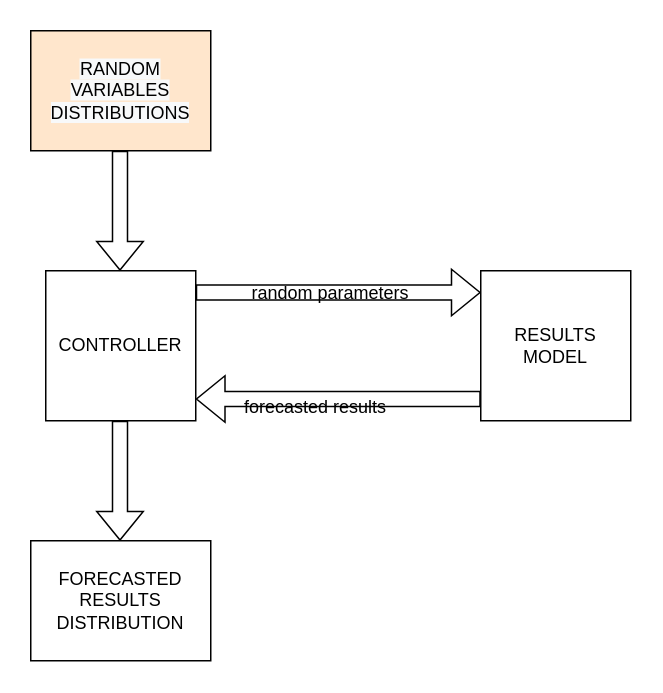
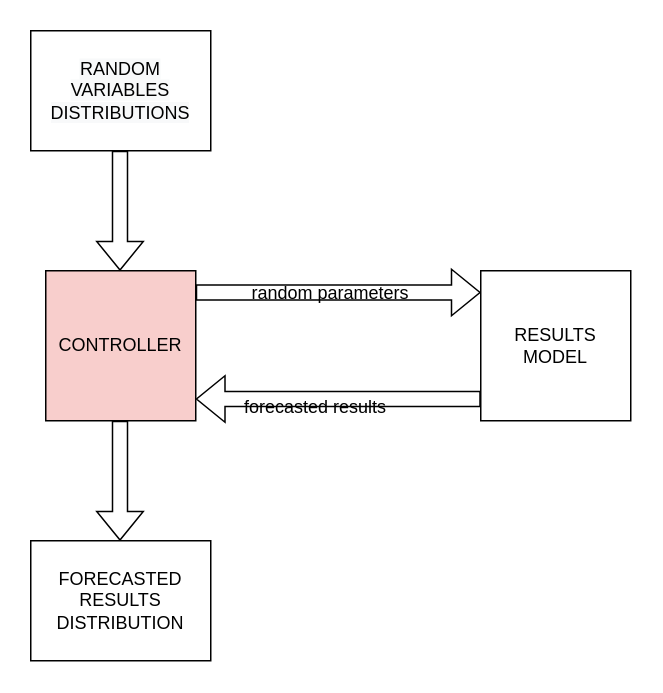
(121, 91) -> (121, 91)
(121, 346) -> (121, 346)
